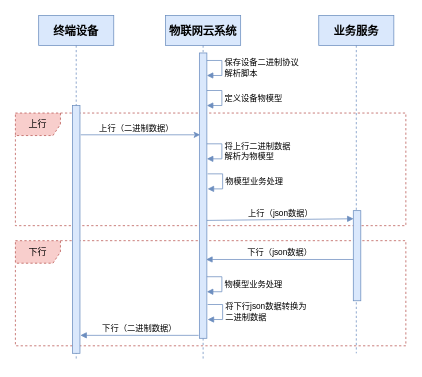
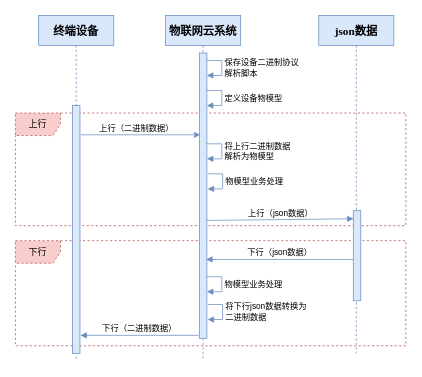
(356, 30) -> (356, 30)
